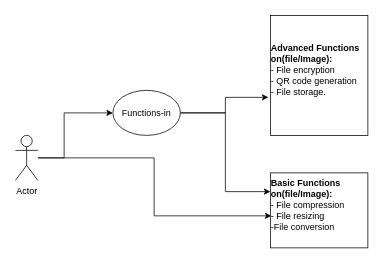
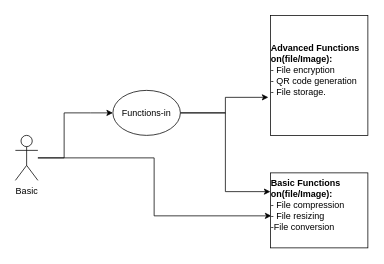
(27, 191) -> (27, 191)
